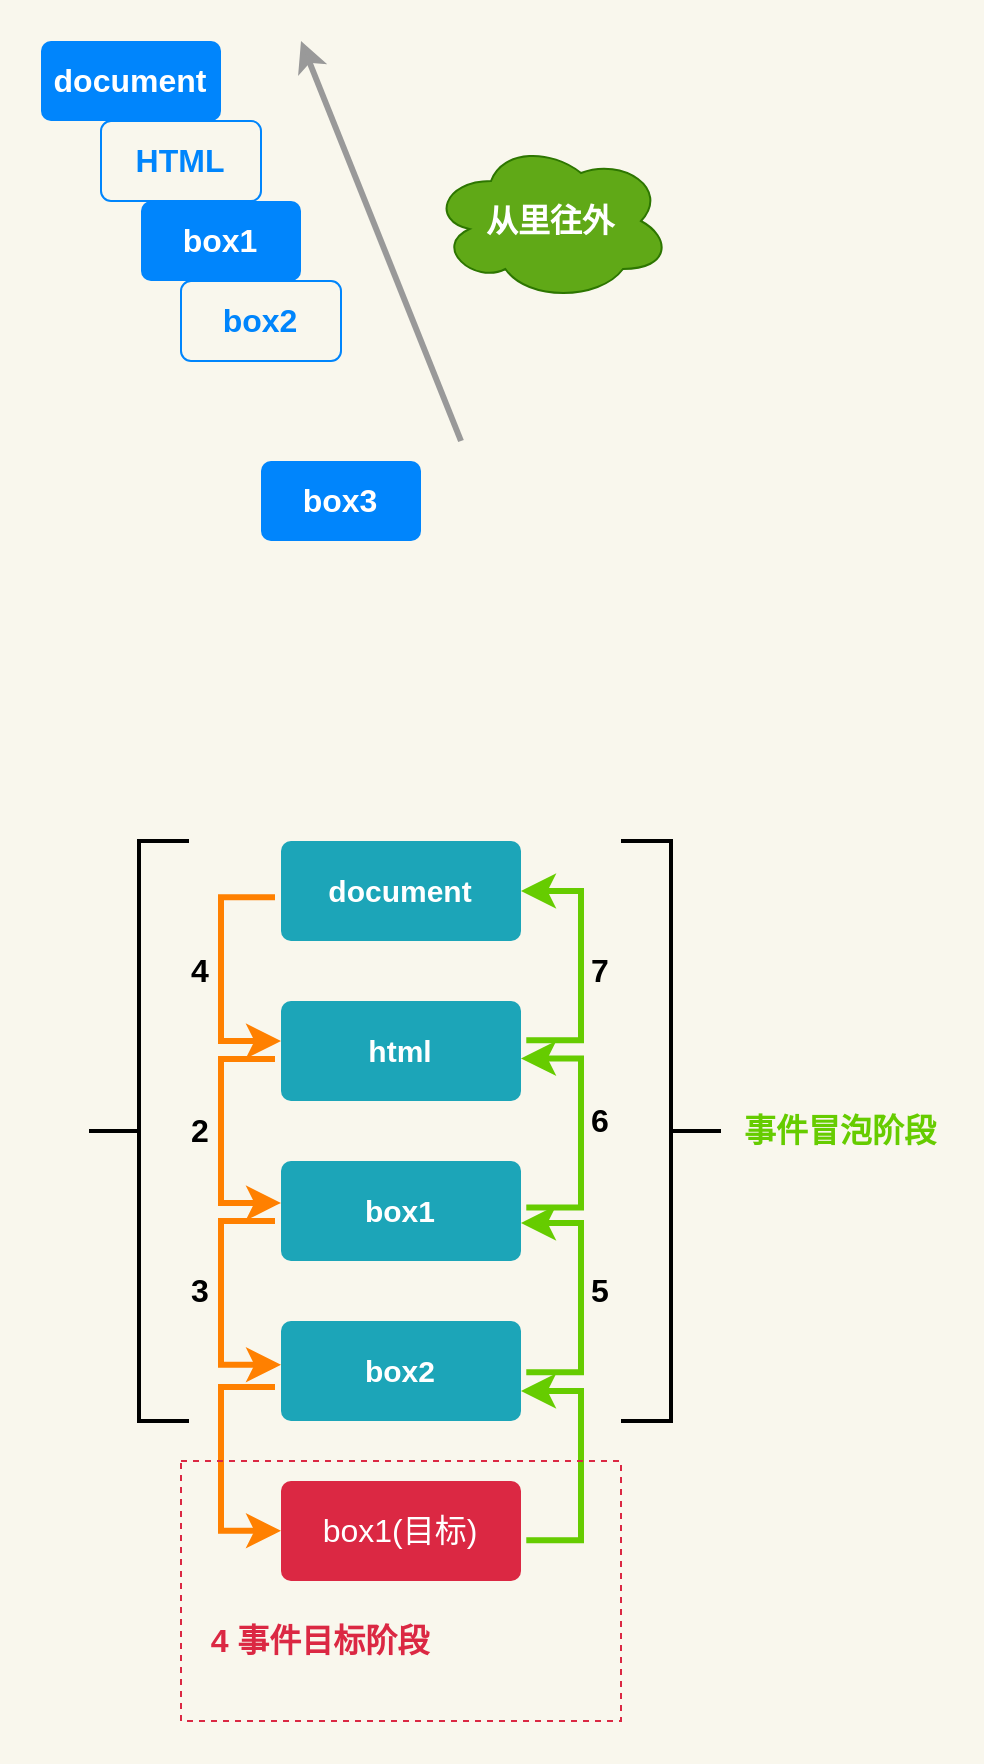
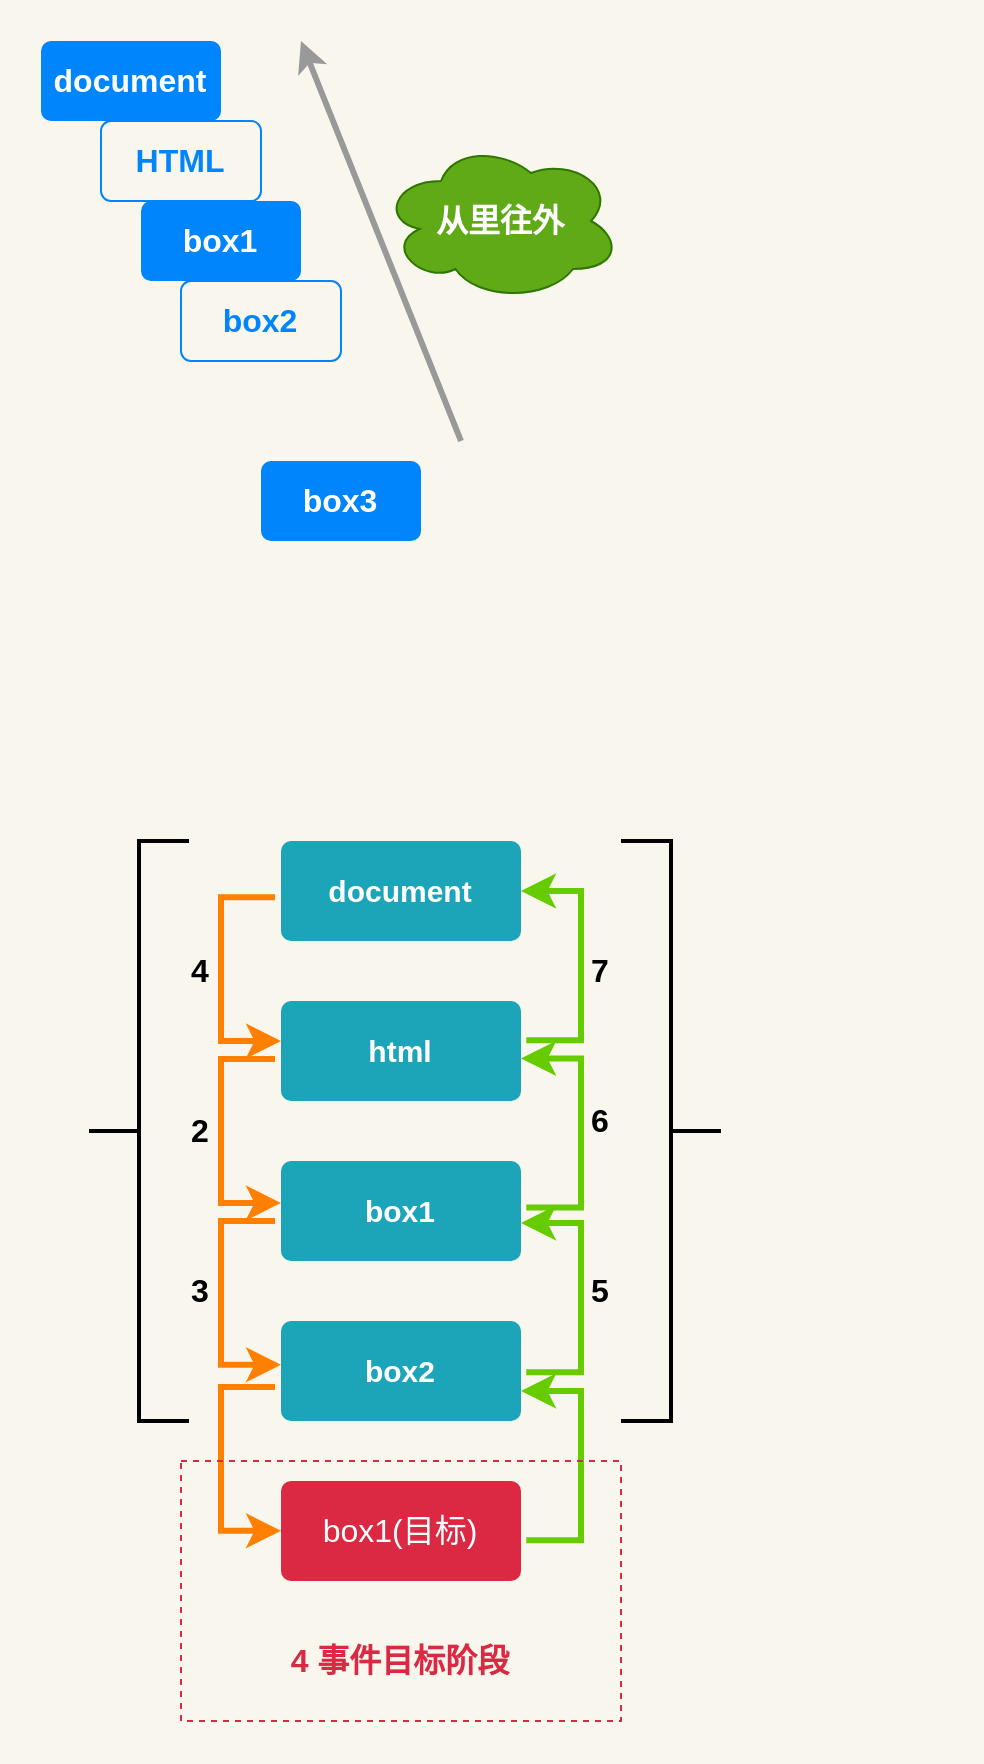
(551, 221) -> (501, 221)
(841, 1131) -> none
(321, 1641) -> (401, 1661)
